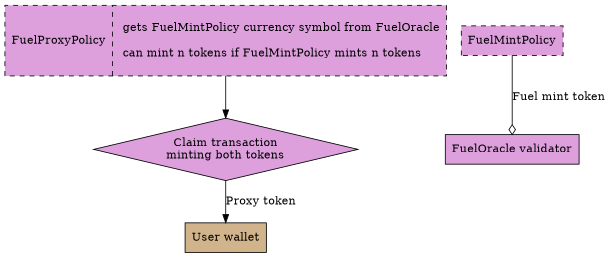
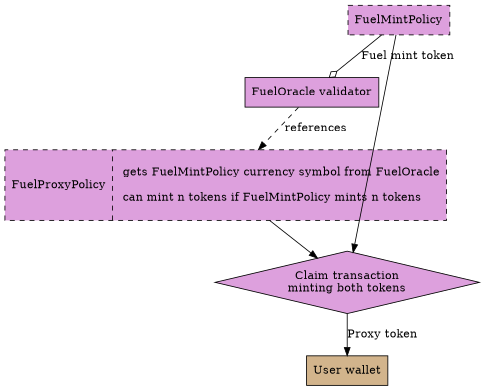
none -> (281, 125)
none -> (375, 140)
